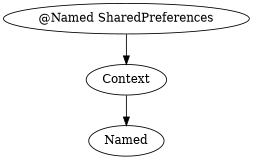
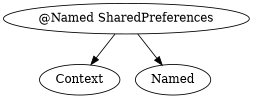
(126, 106) -> (147, 46)
